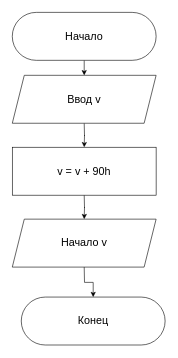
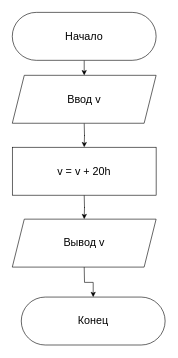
(84, 171) -> (84, 171)
(84, 243) -> (84, 243)
